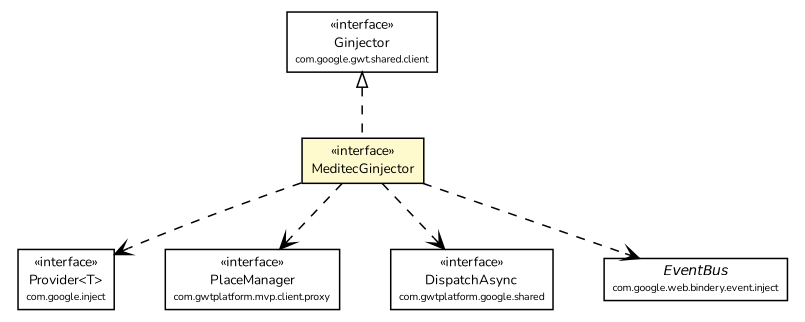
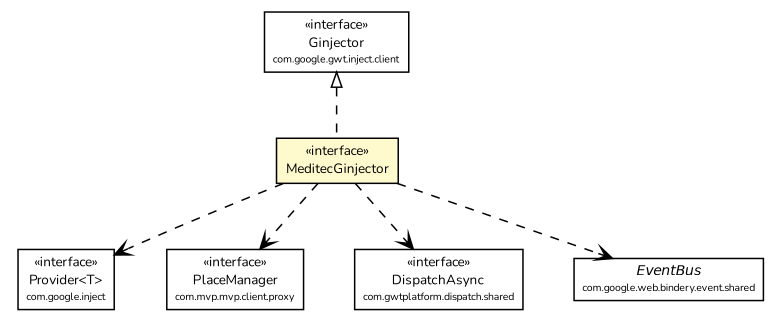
(362, 59) -> (337, 59)
(696, 288) -> (669, 288)
(252, 297) -> (235, 297)
(472, 297) -> (439, 297)
